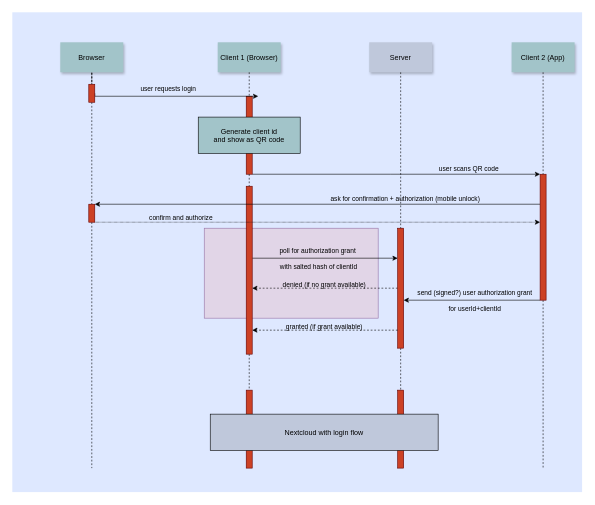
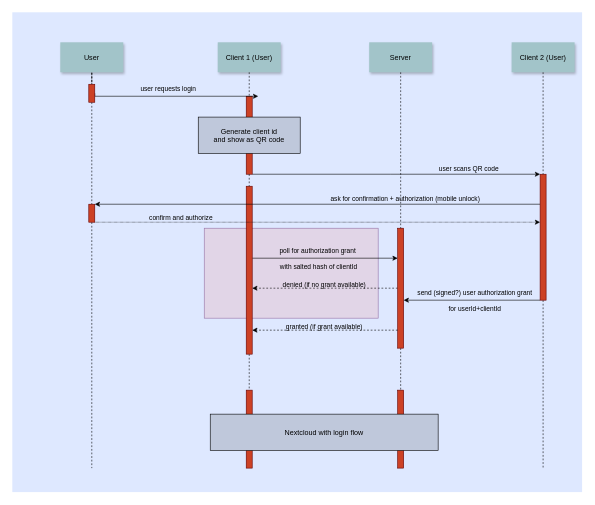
(401, 57) -> (401, 57)
(92, 58) -> (92, 58)
(249, 58) -> (249, 58)
(543, 58) -> (543, 58)
(249, 135) -> (249, 135)
